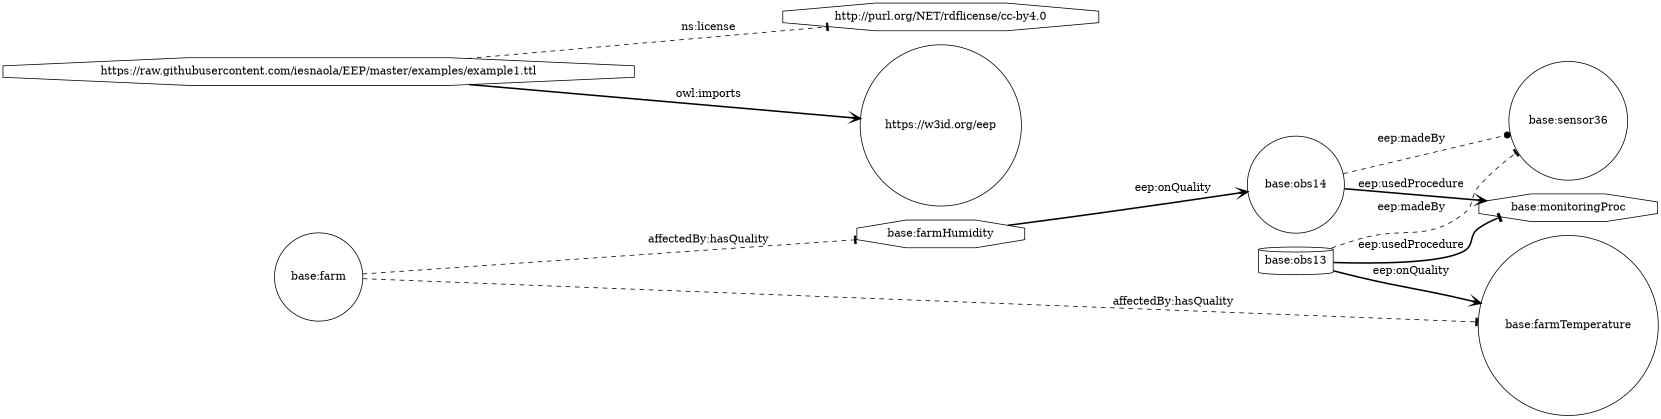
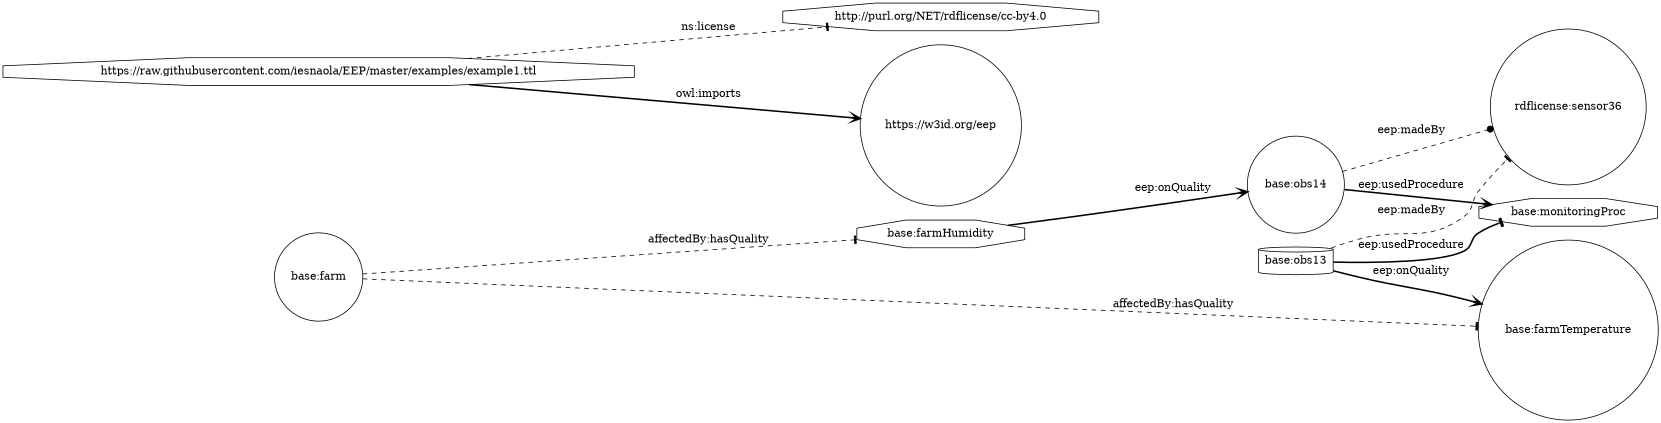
(1568, 121) -> (1568, 107)
